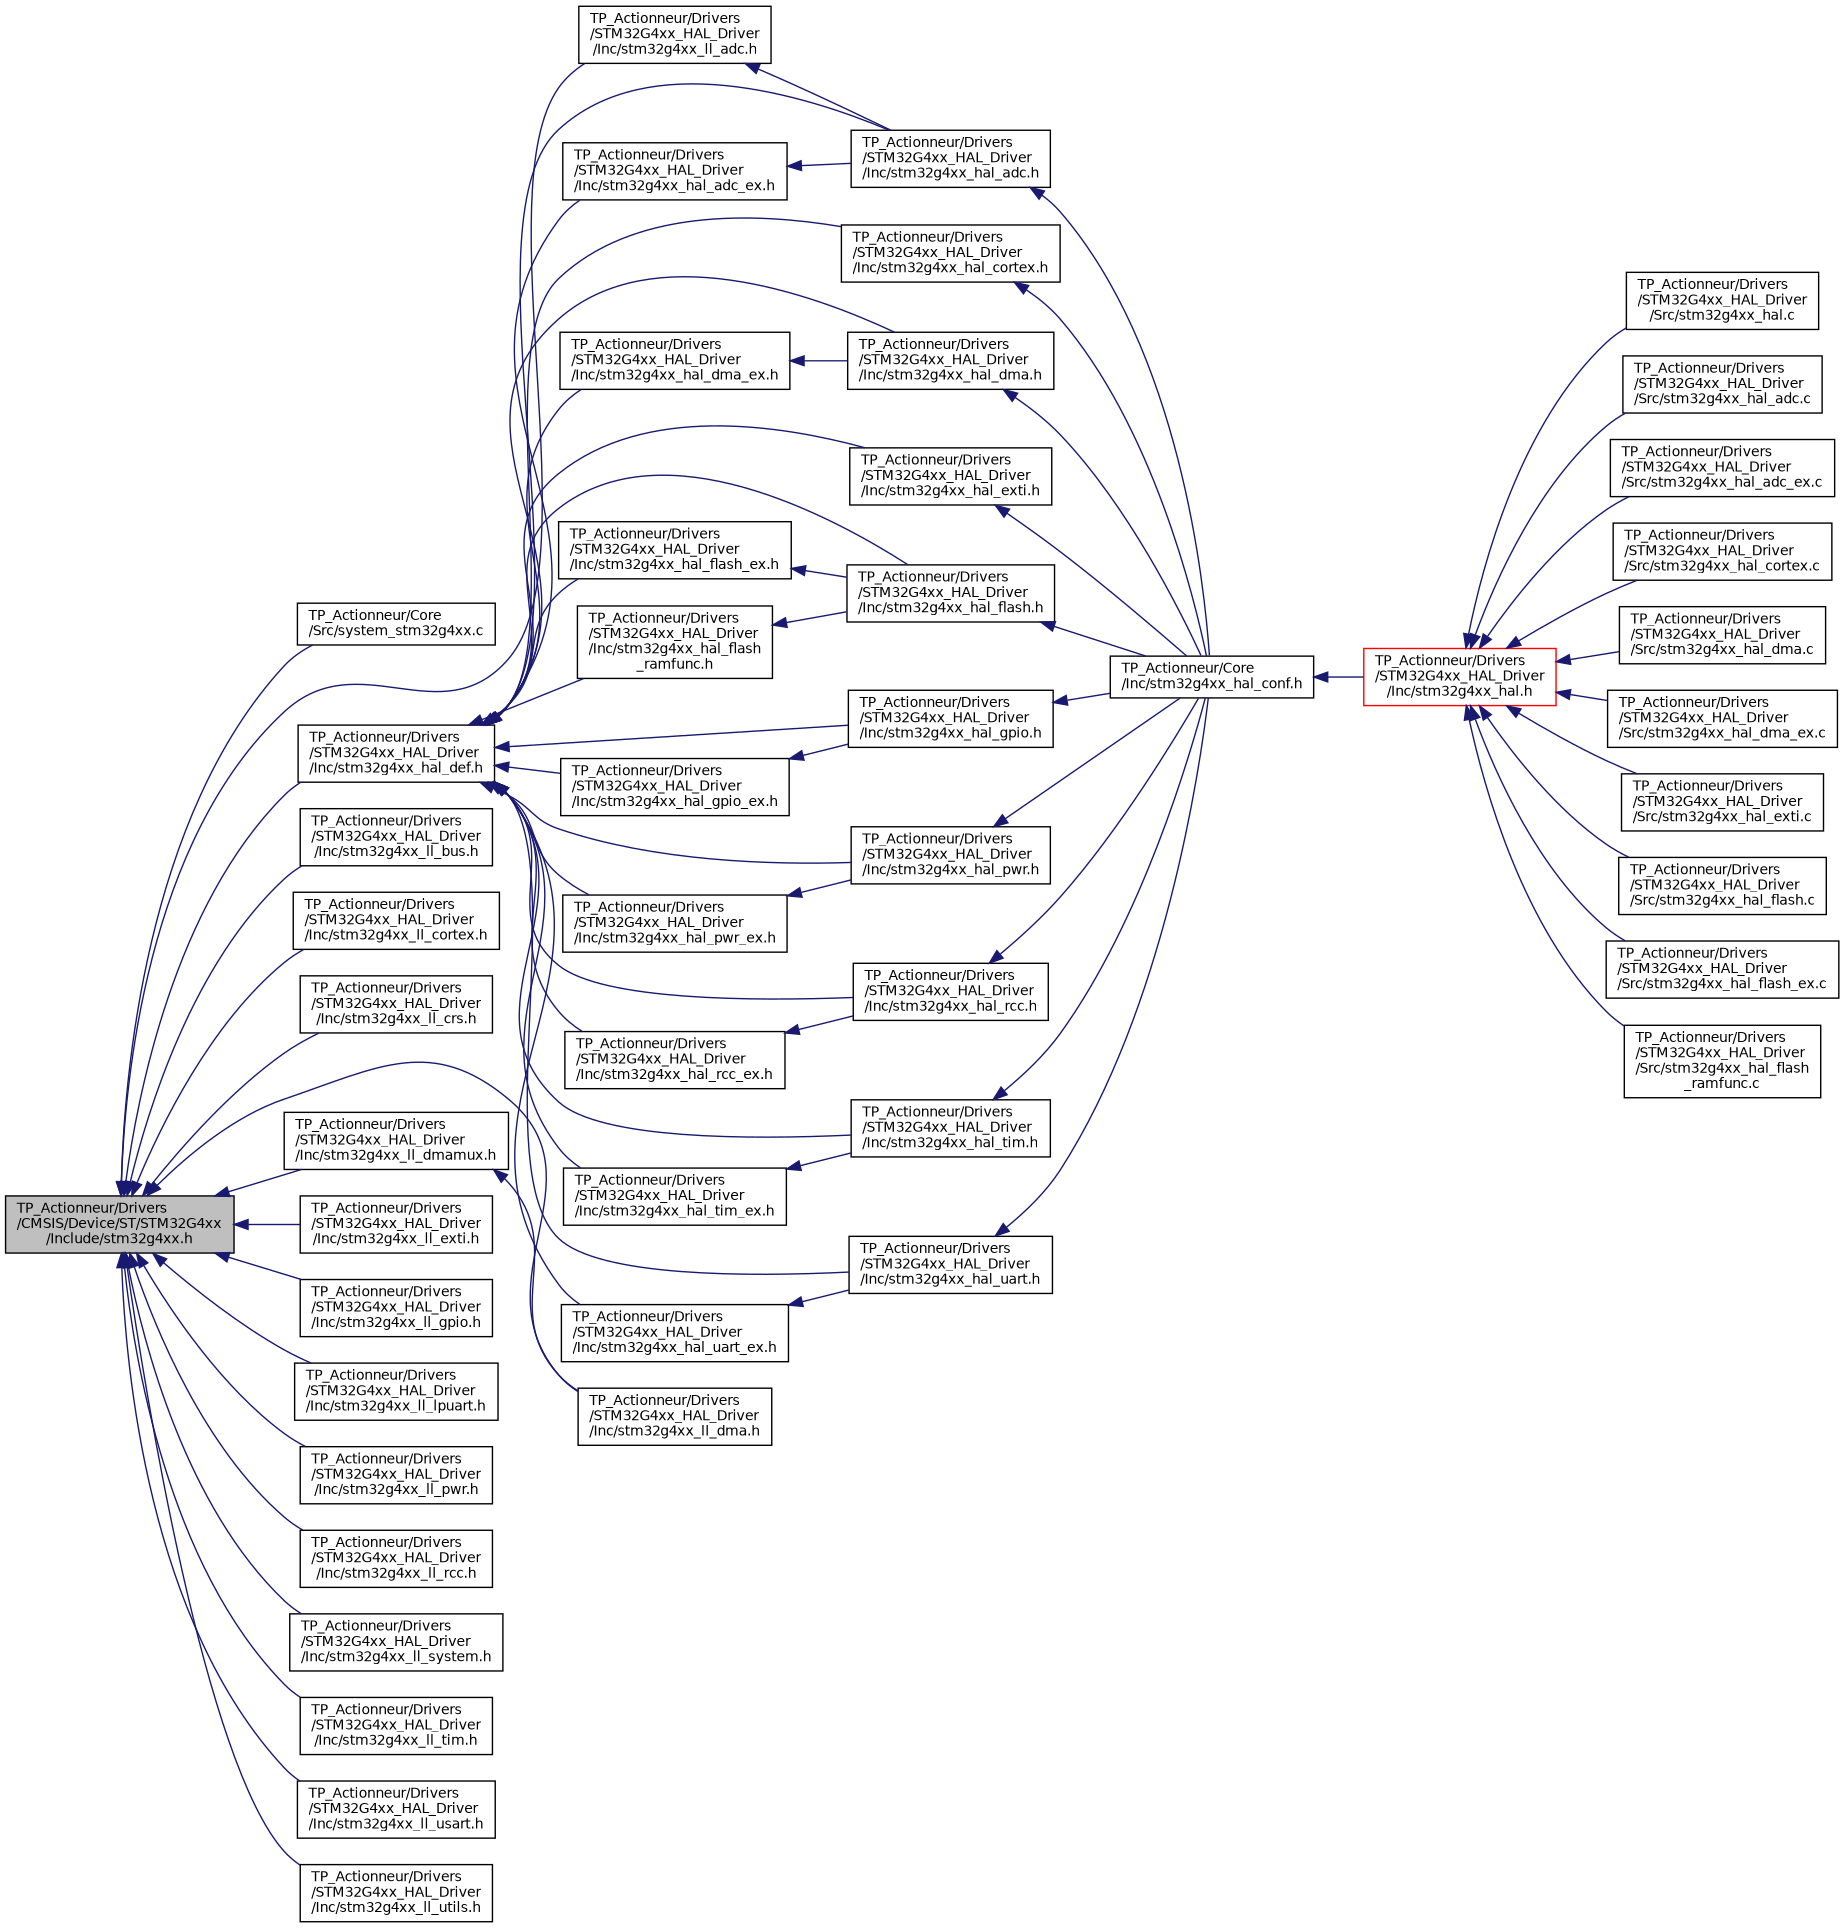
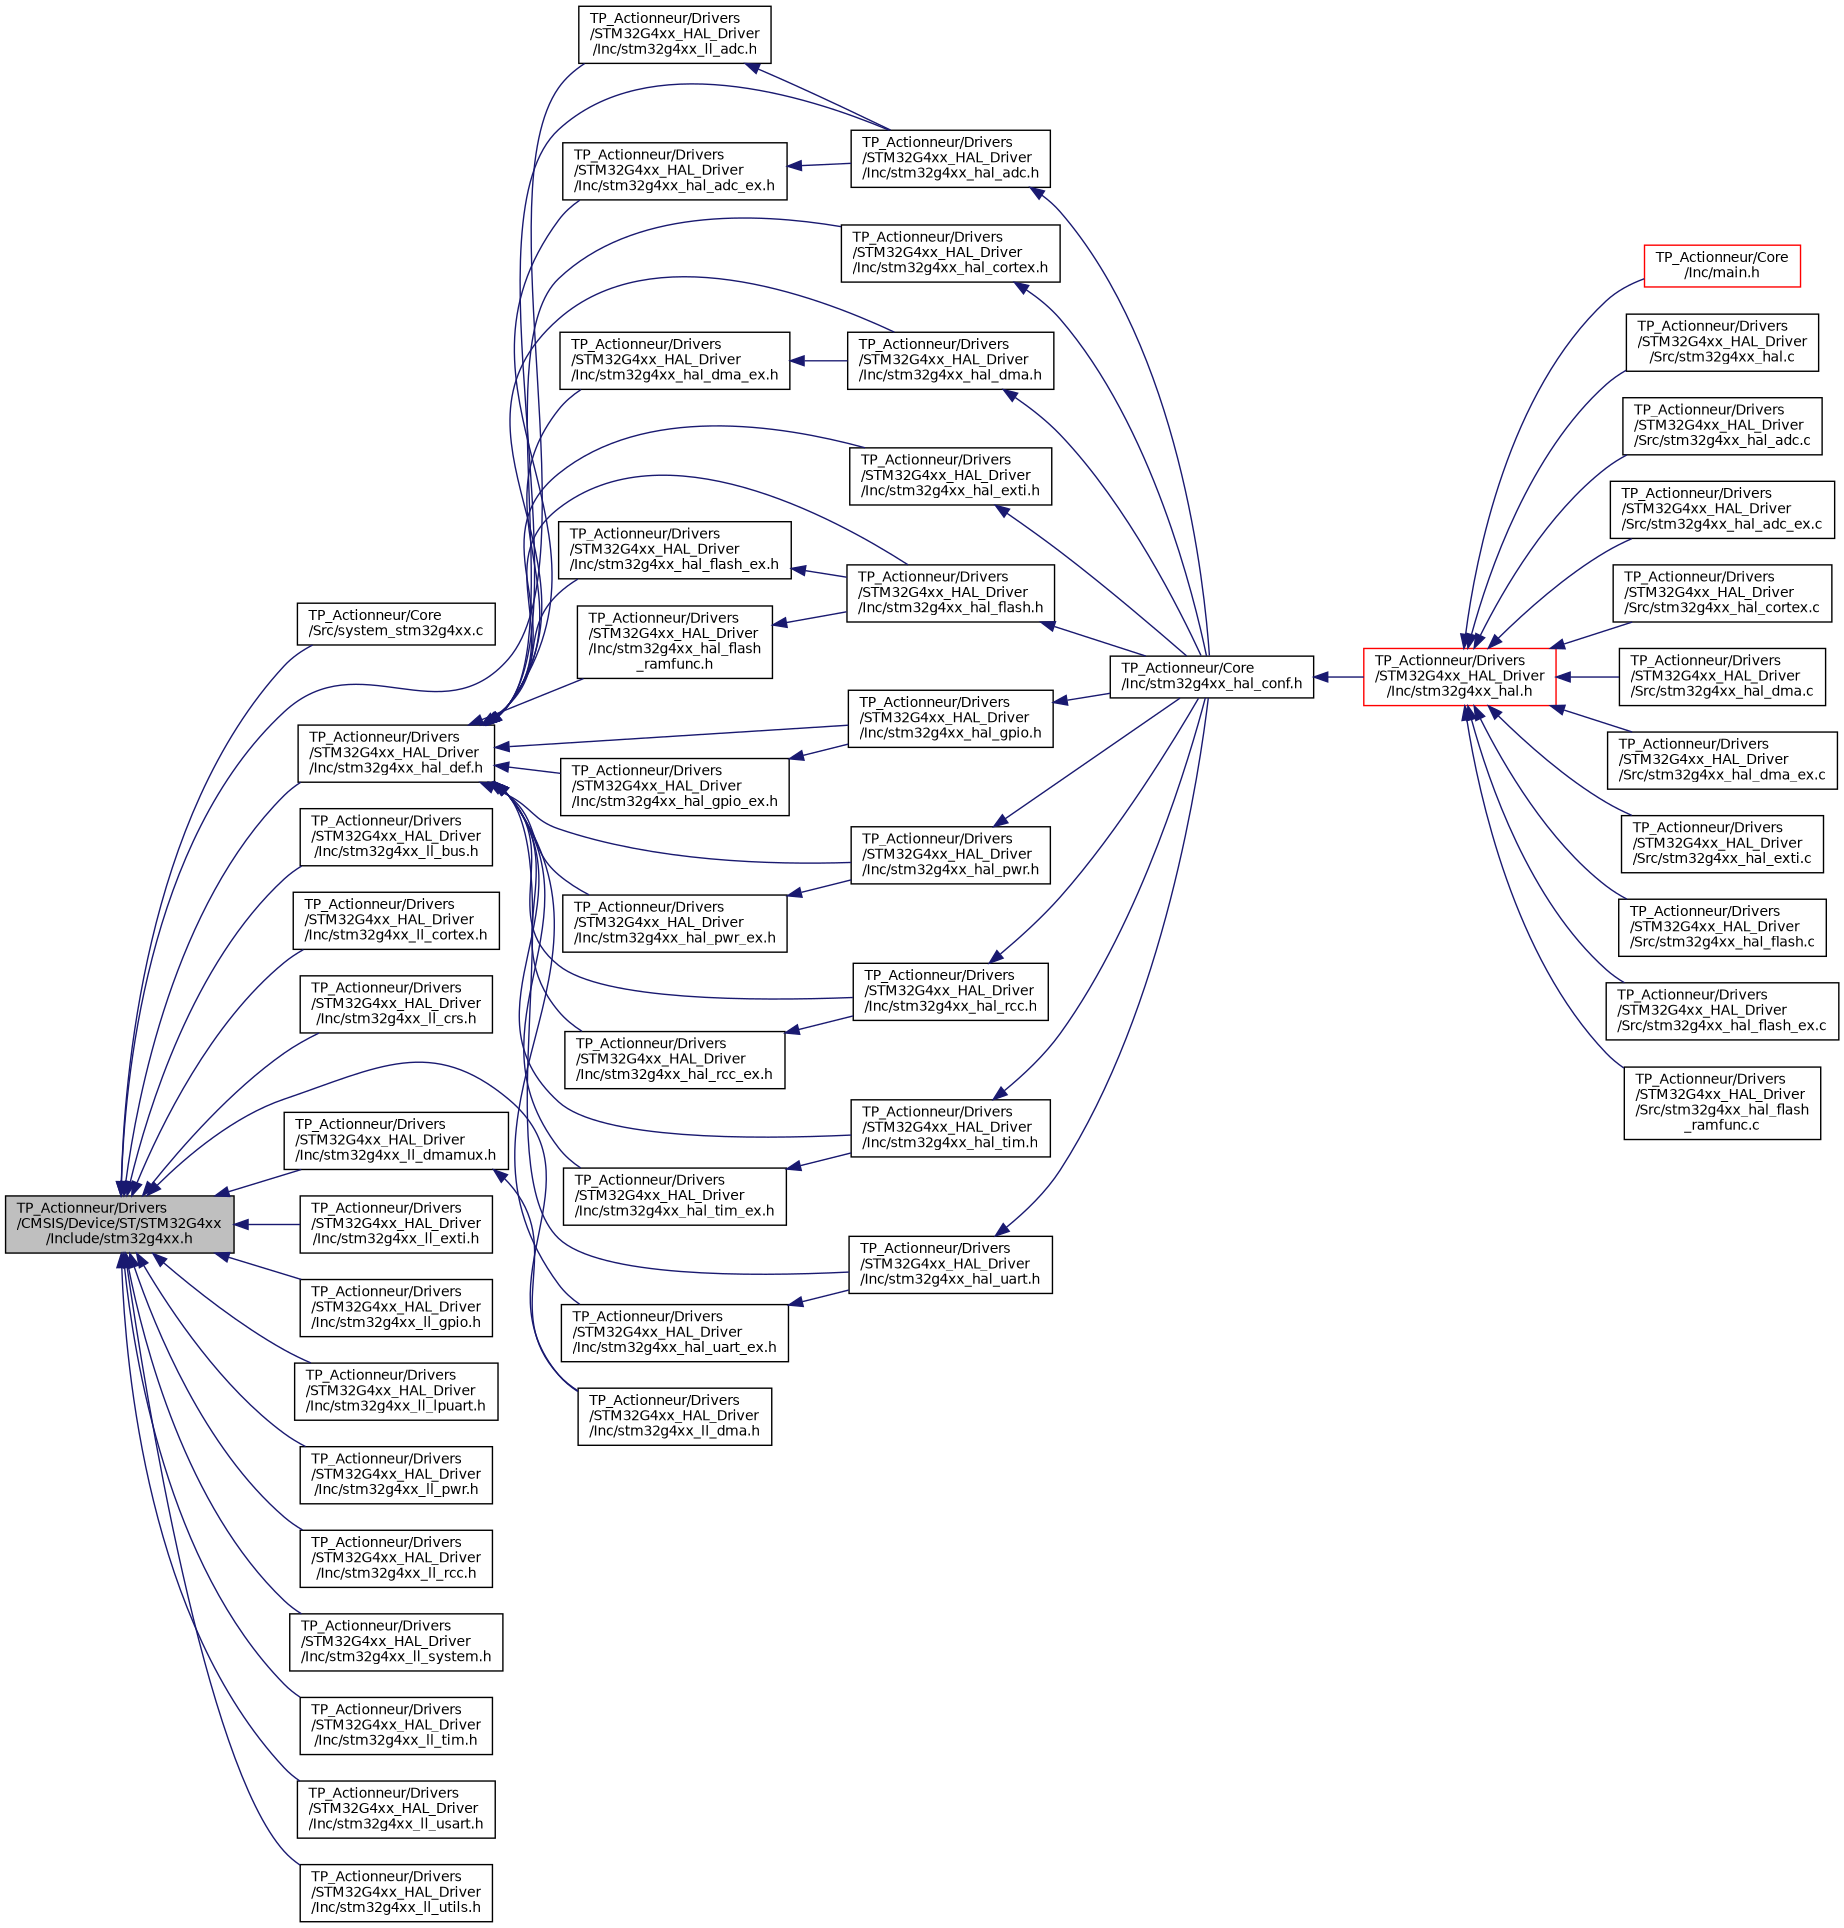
none -> (1723, 266)
